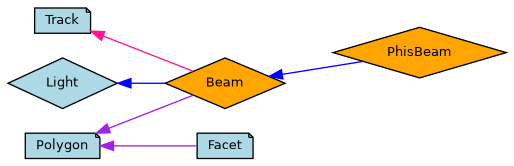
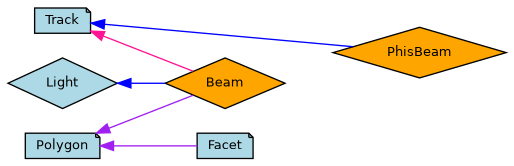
(323, 68) -> (229, 36)
